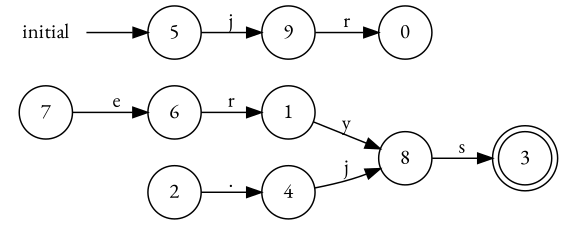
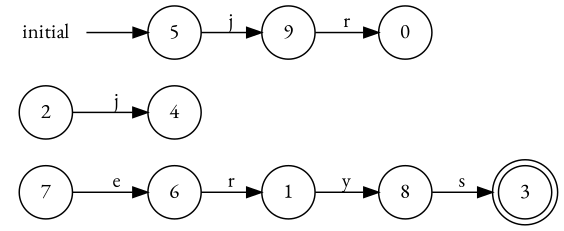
(231, 181) -> (117, 101)
(341, 182) -> none
